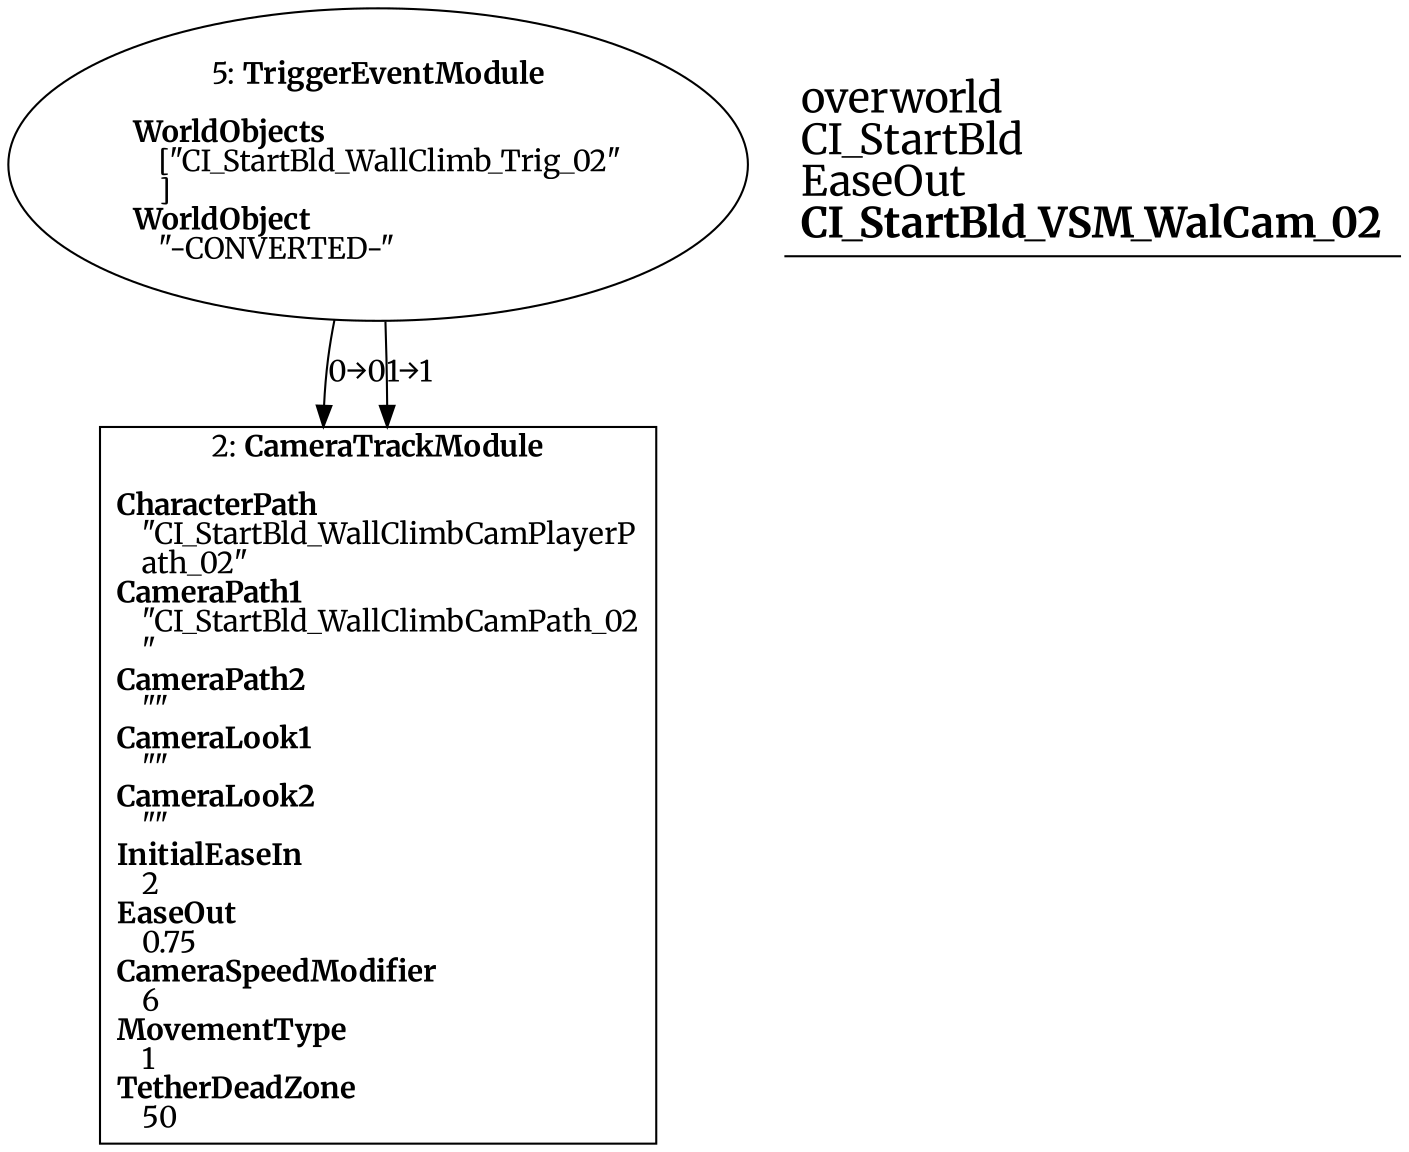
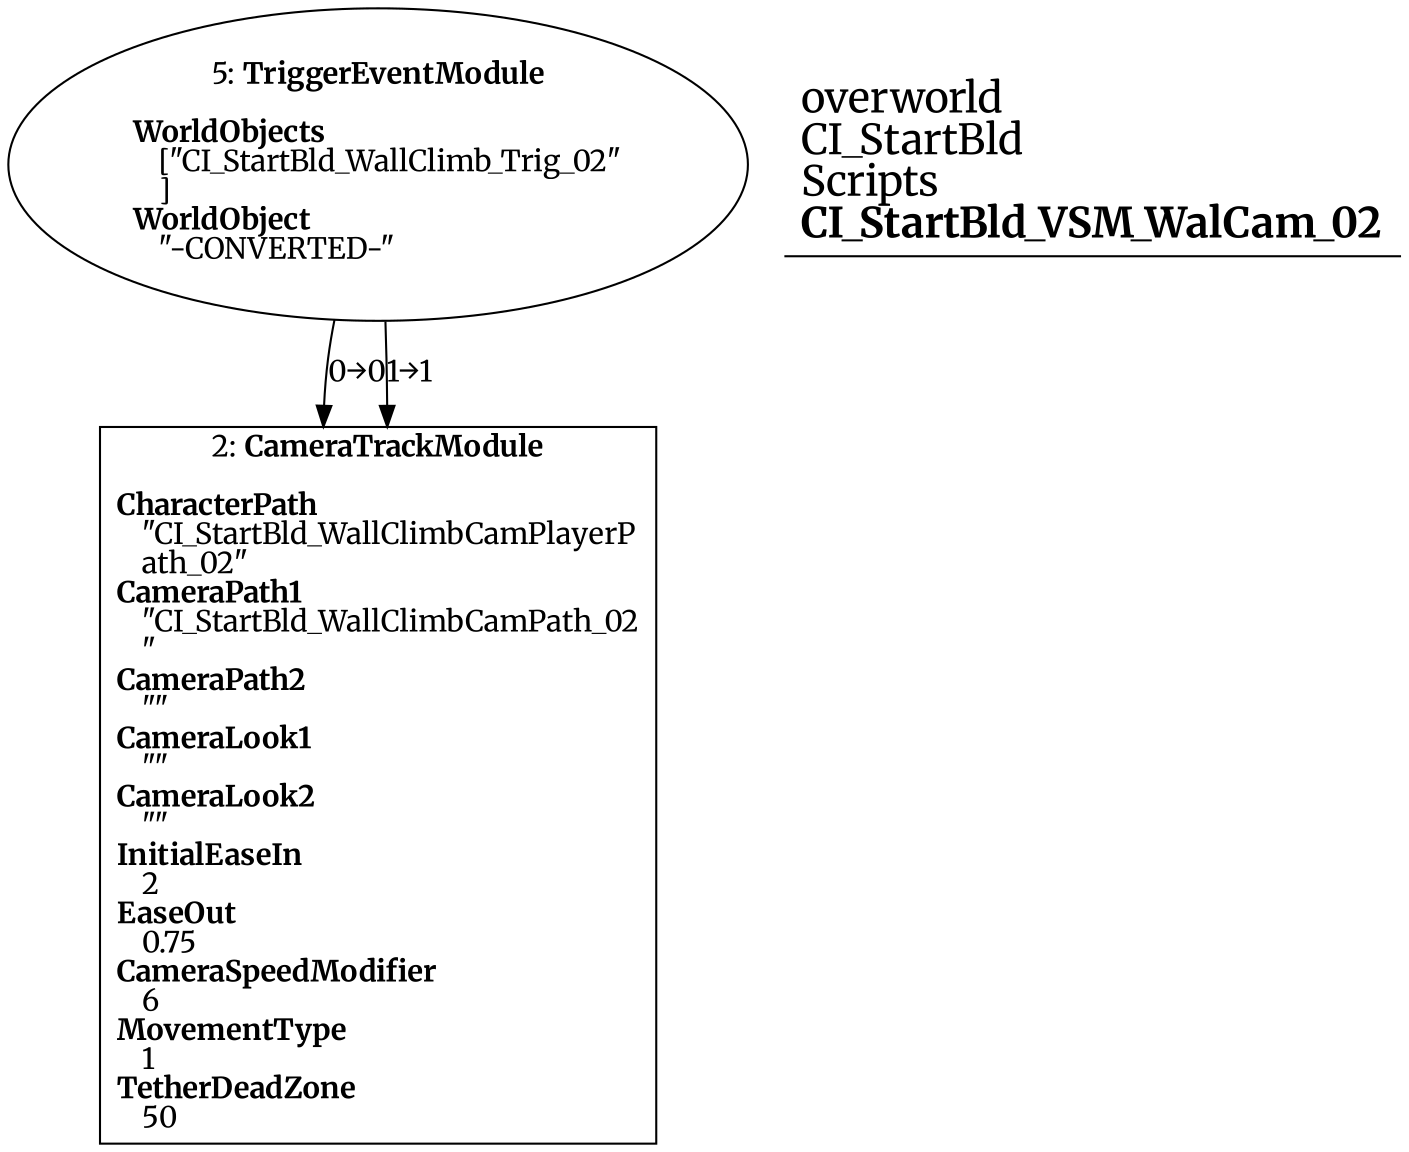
(883, 183) -> (871, 183)
